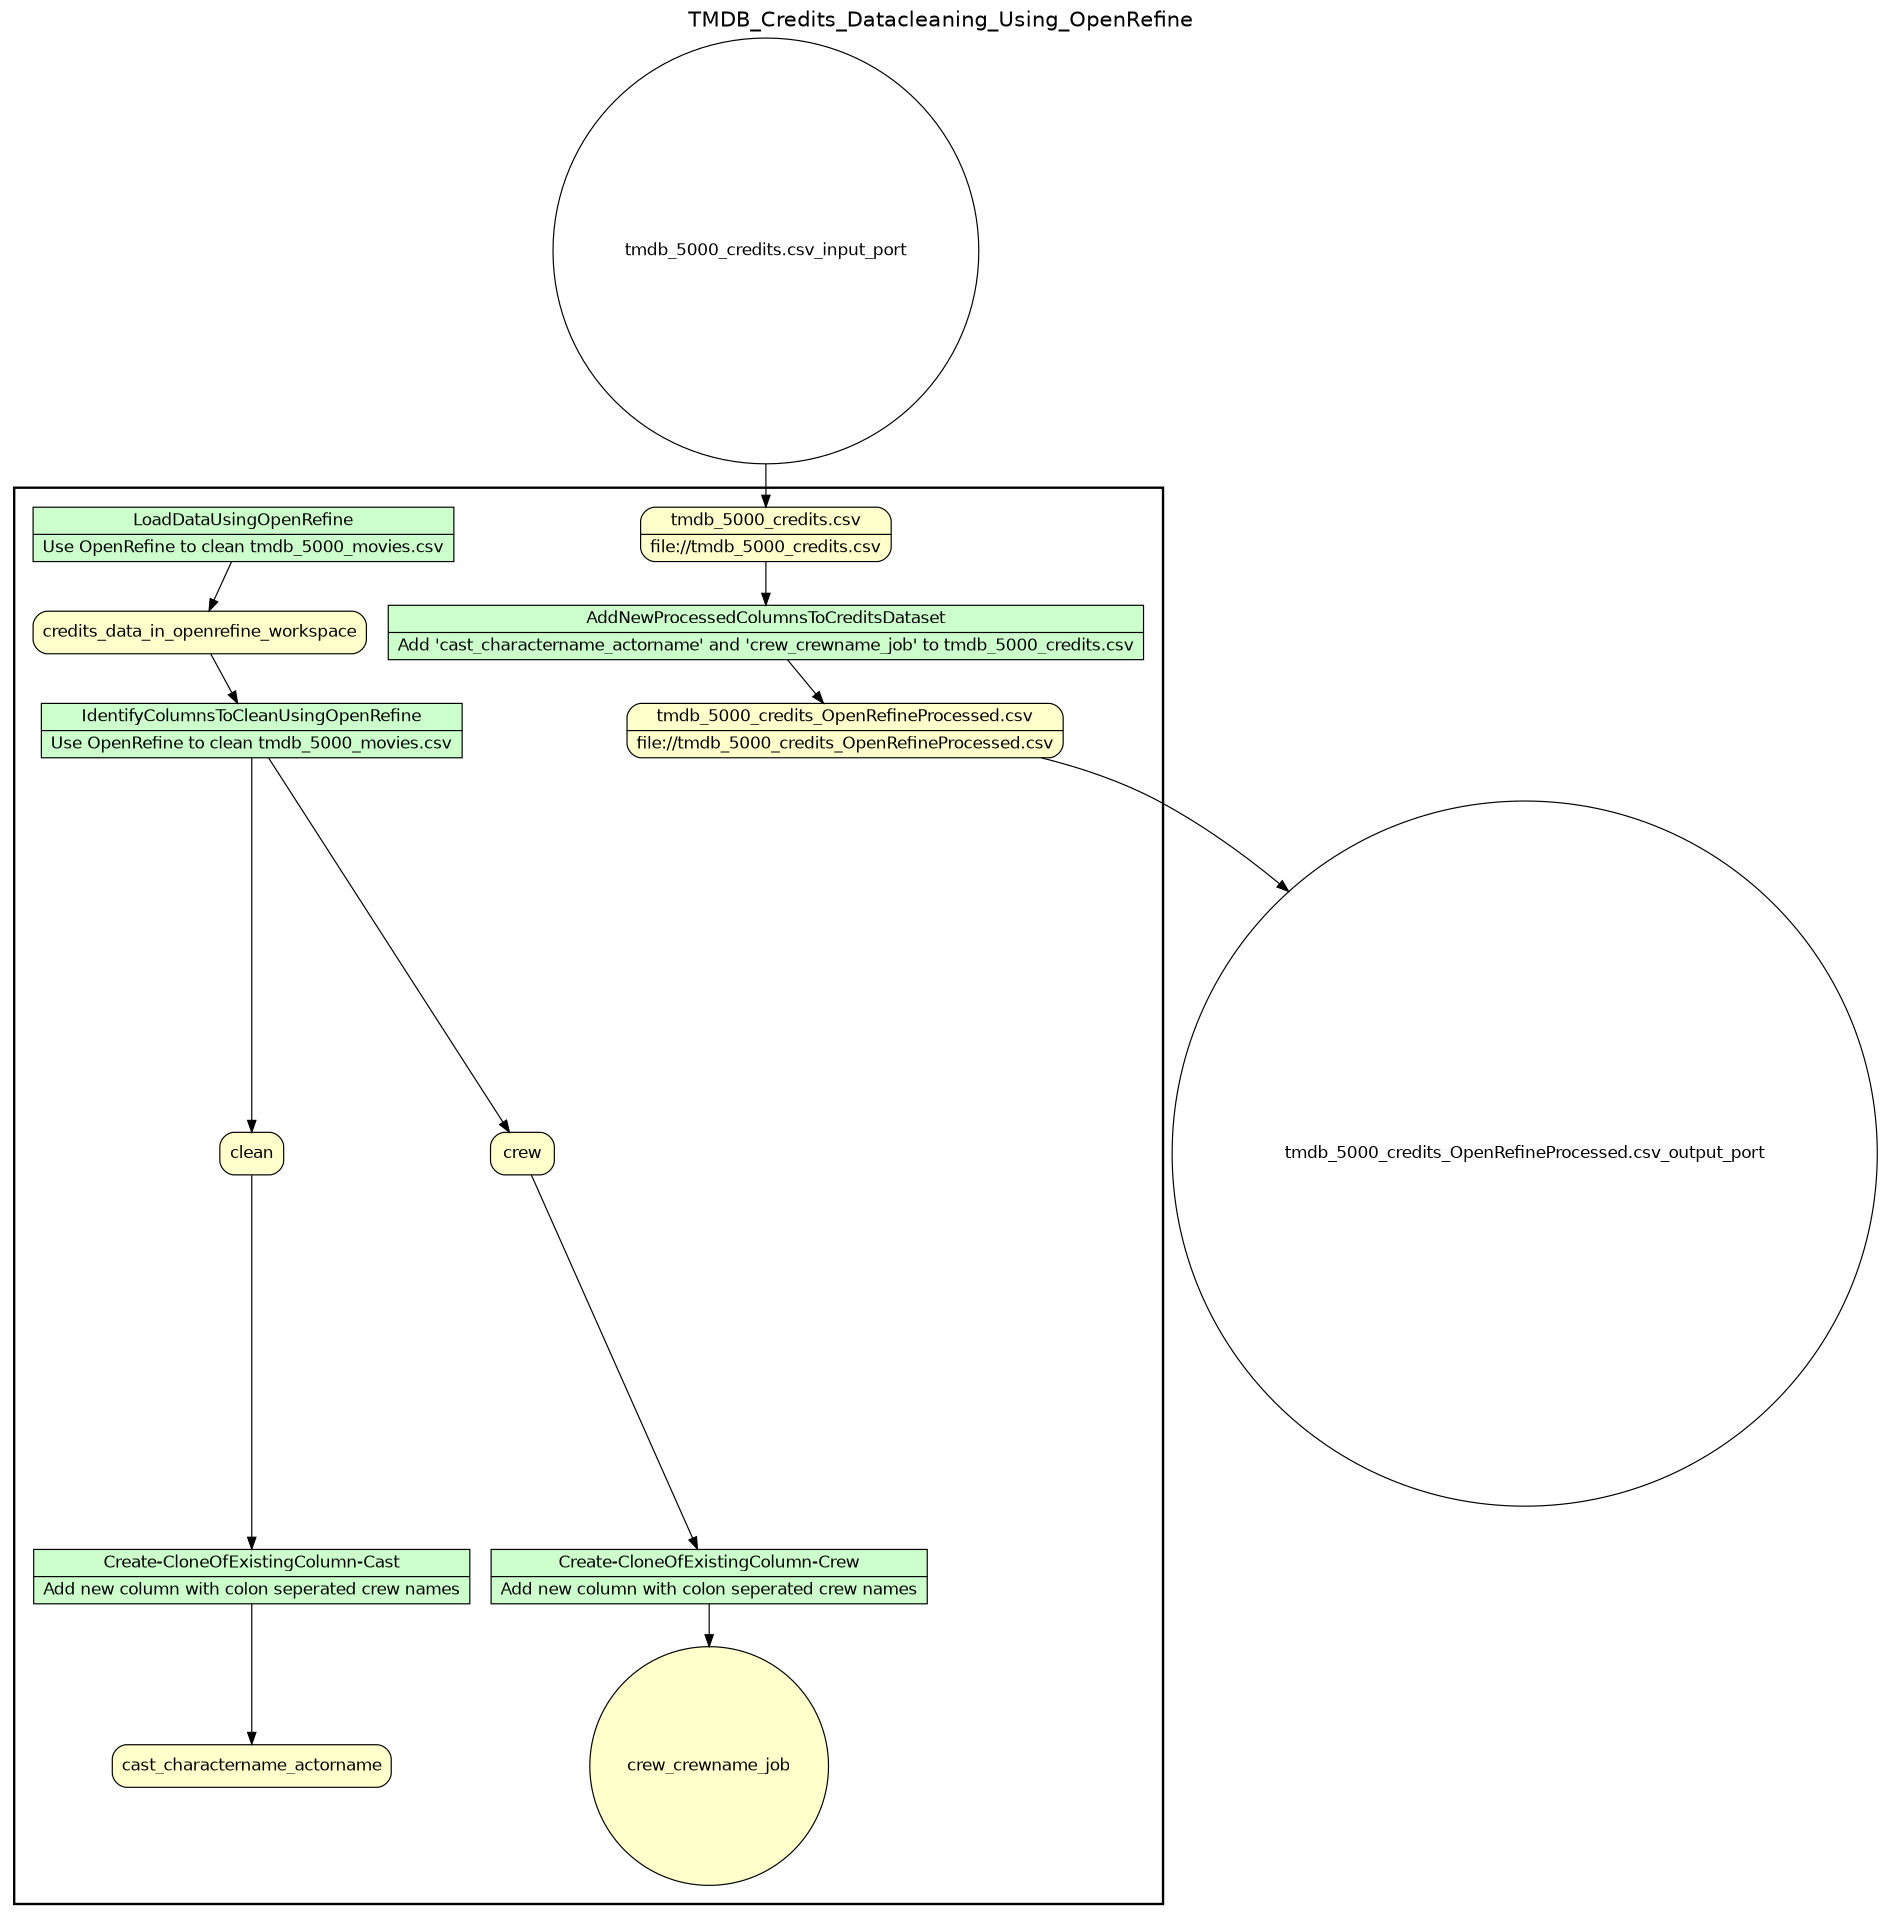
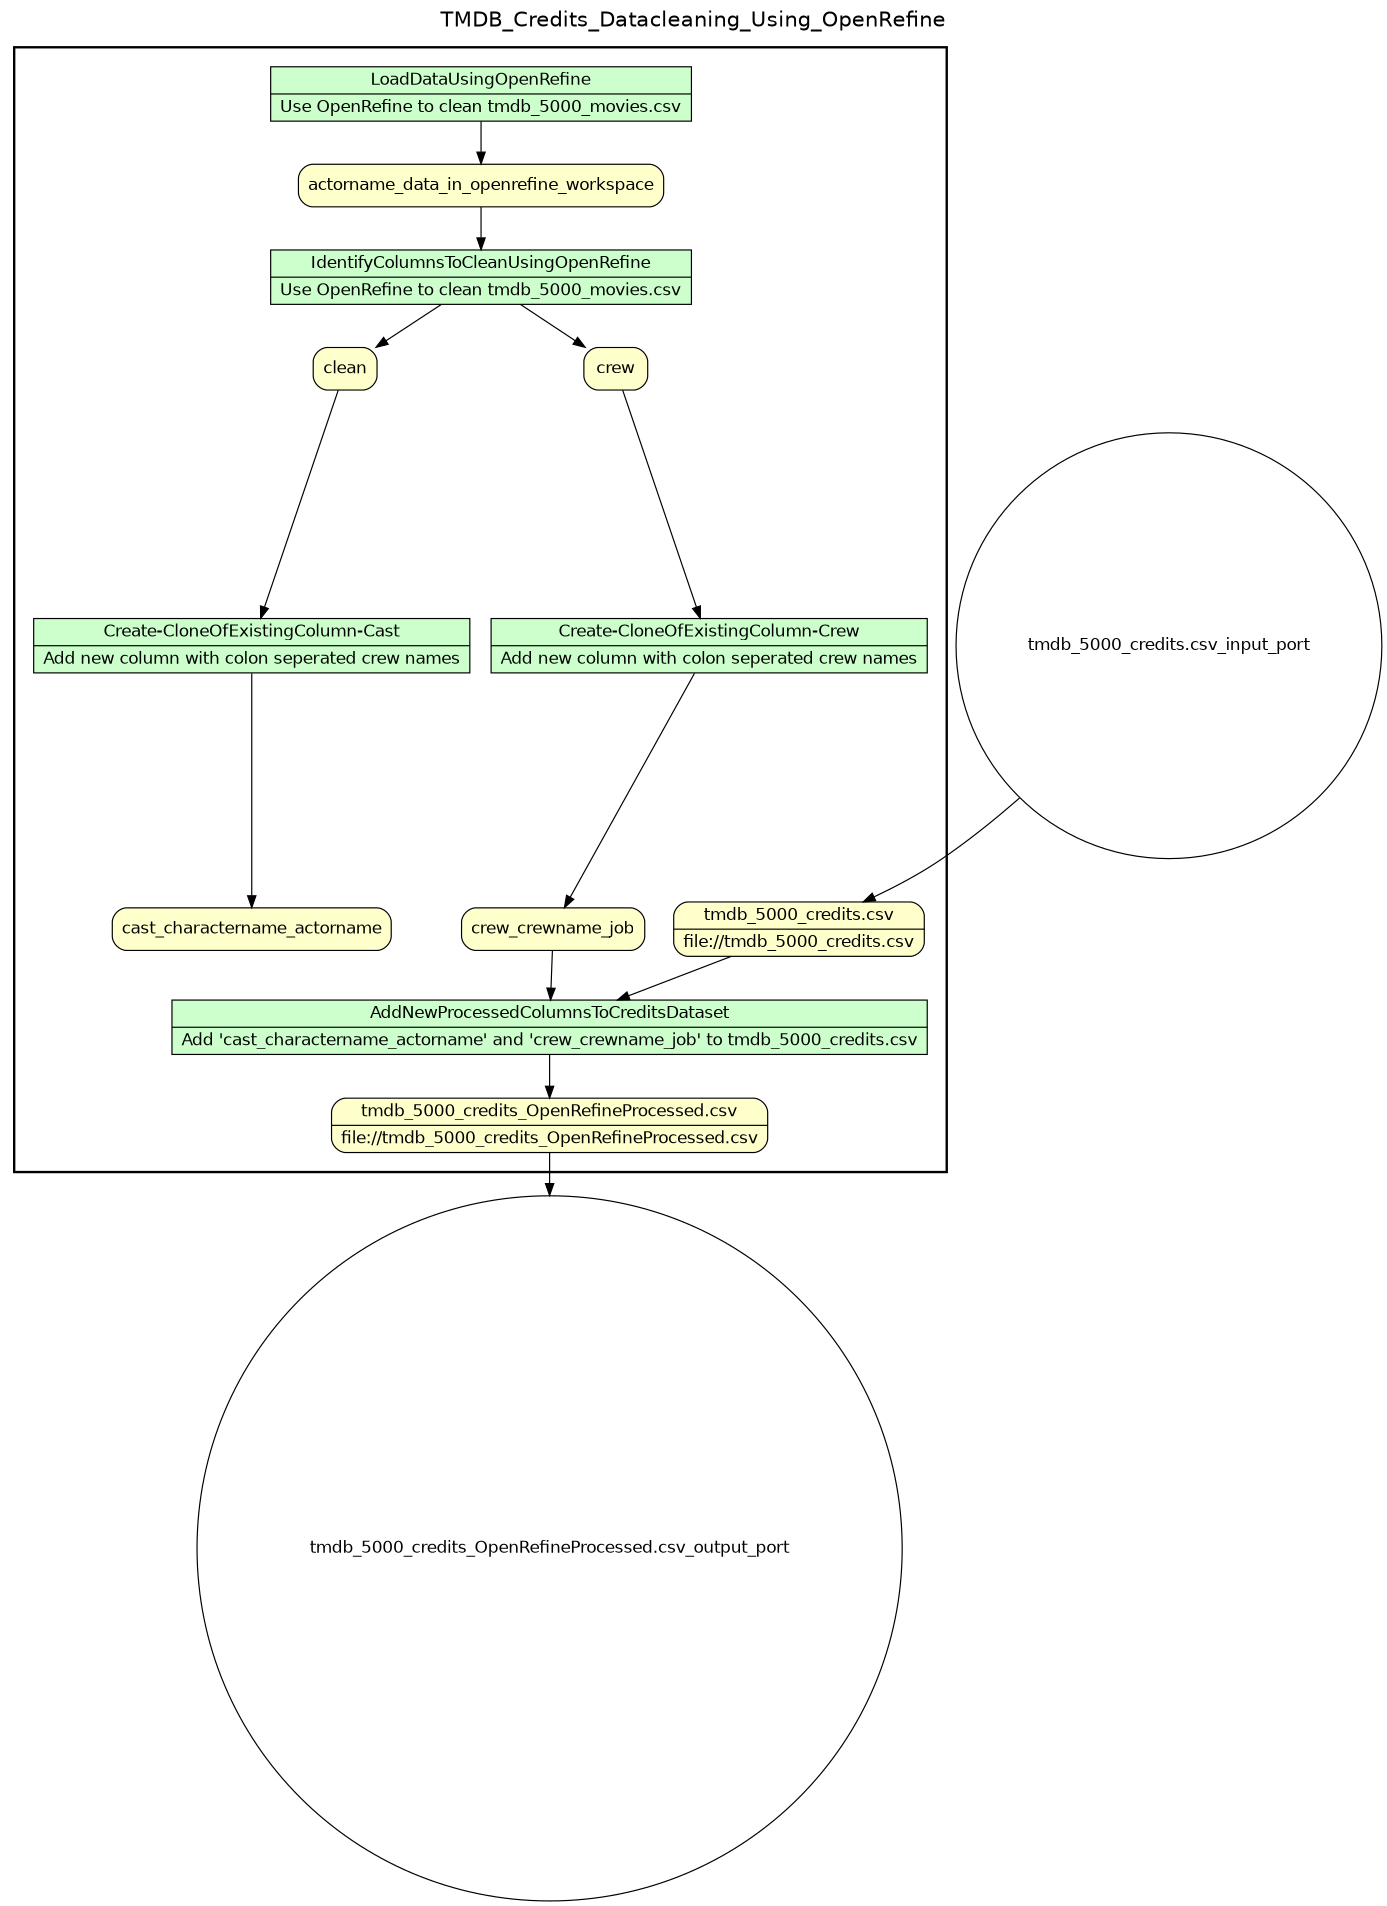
(200, 632) -> (481, 186)
none -> (552, 969)
(709, 1766) -> (553, 929)
